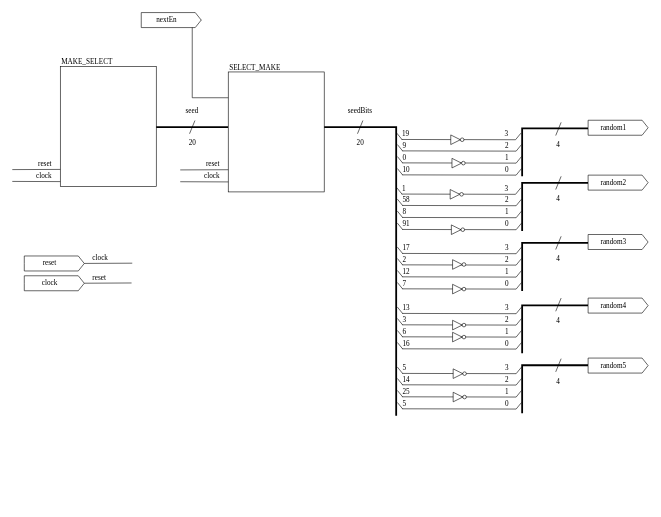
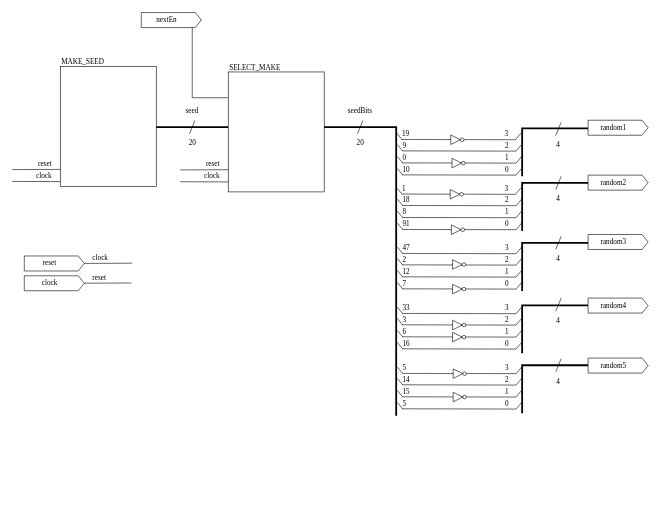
(84, 61) -> (80, 61)
(407, 199) -> (407, 199)
(407, 247) -> (407, 247)
(407, 307) -> (407, 307)
(407, 391) -> (407, 391)
